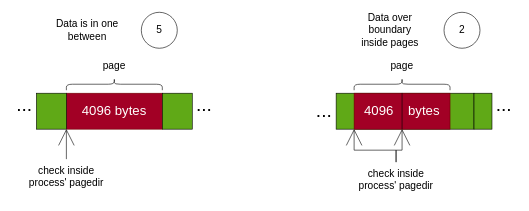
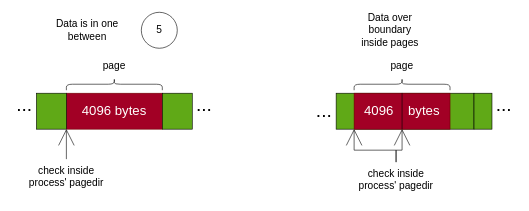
(462, 30) -> none
